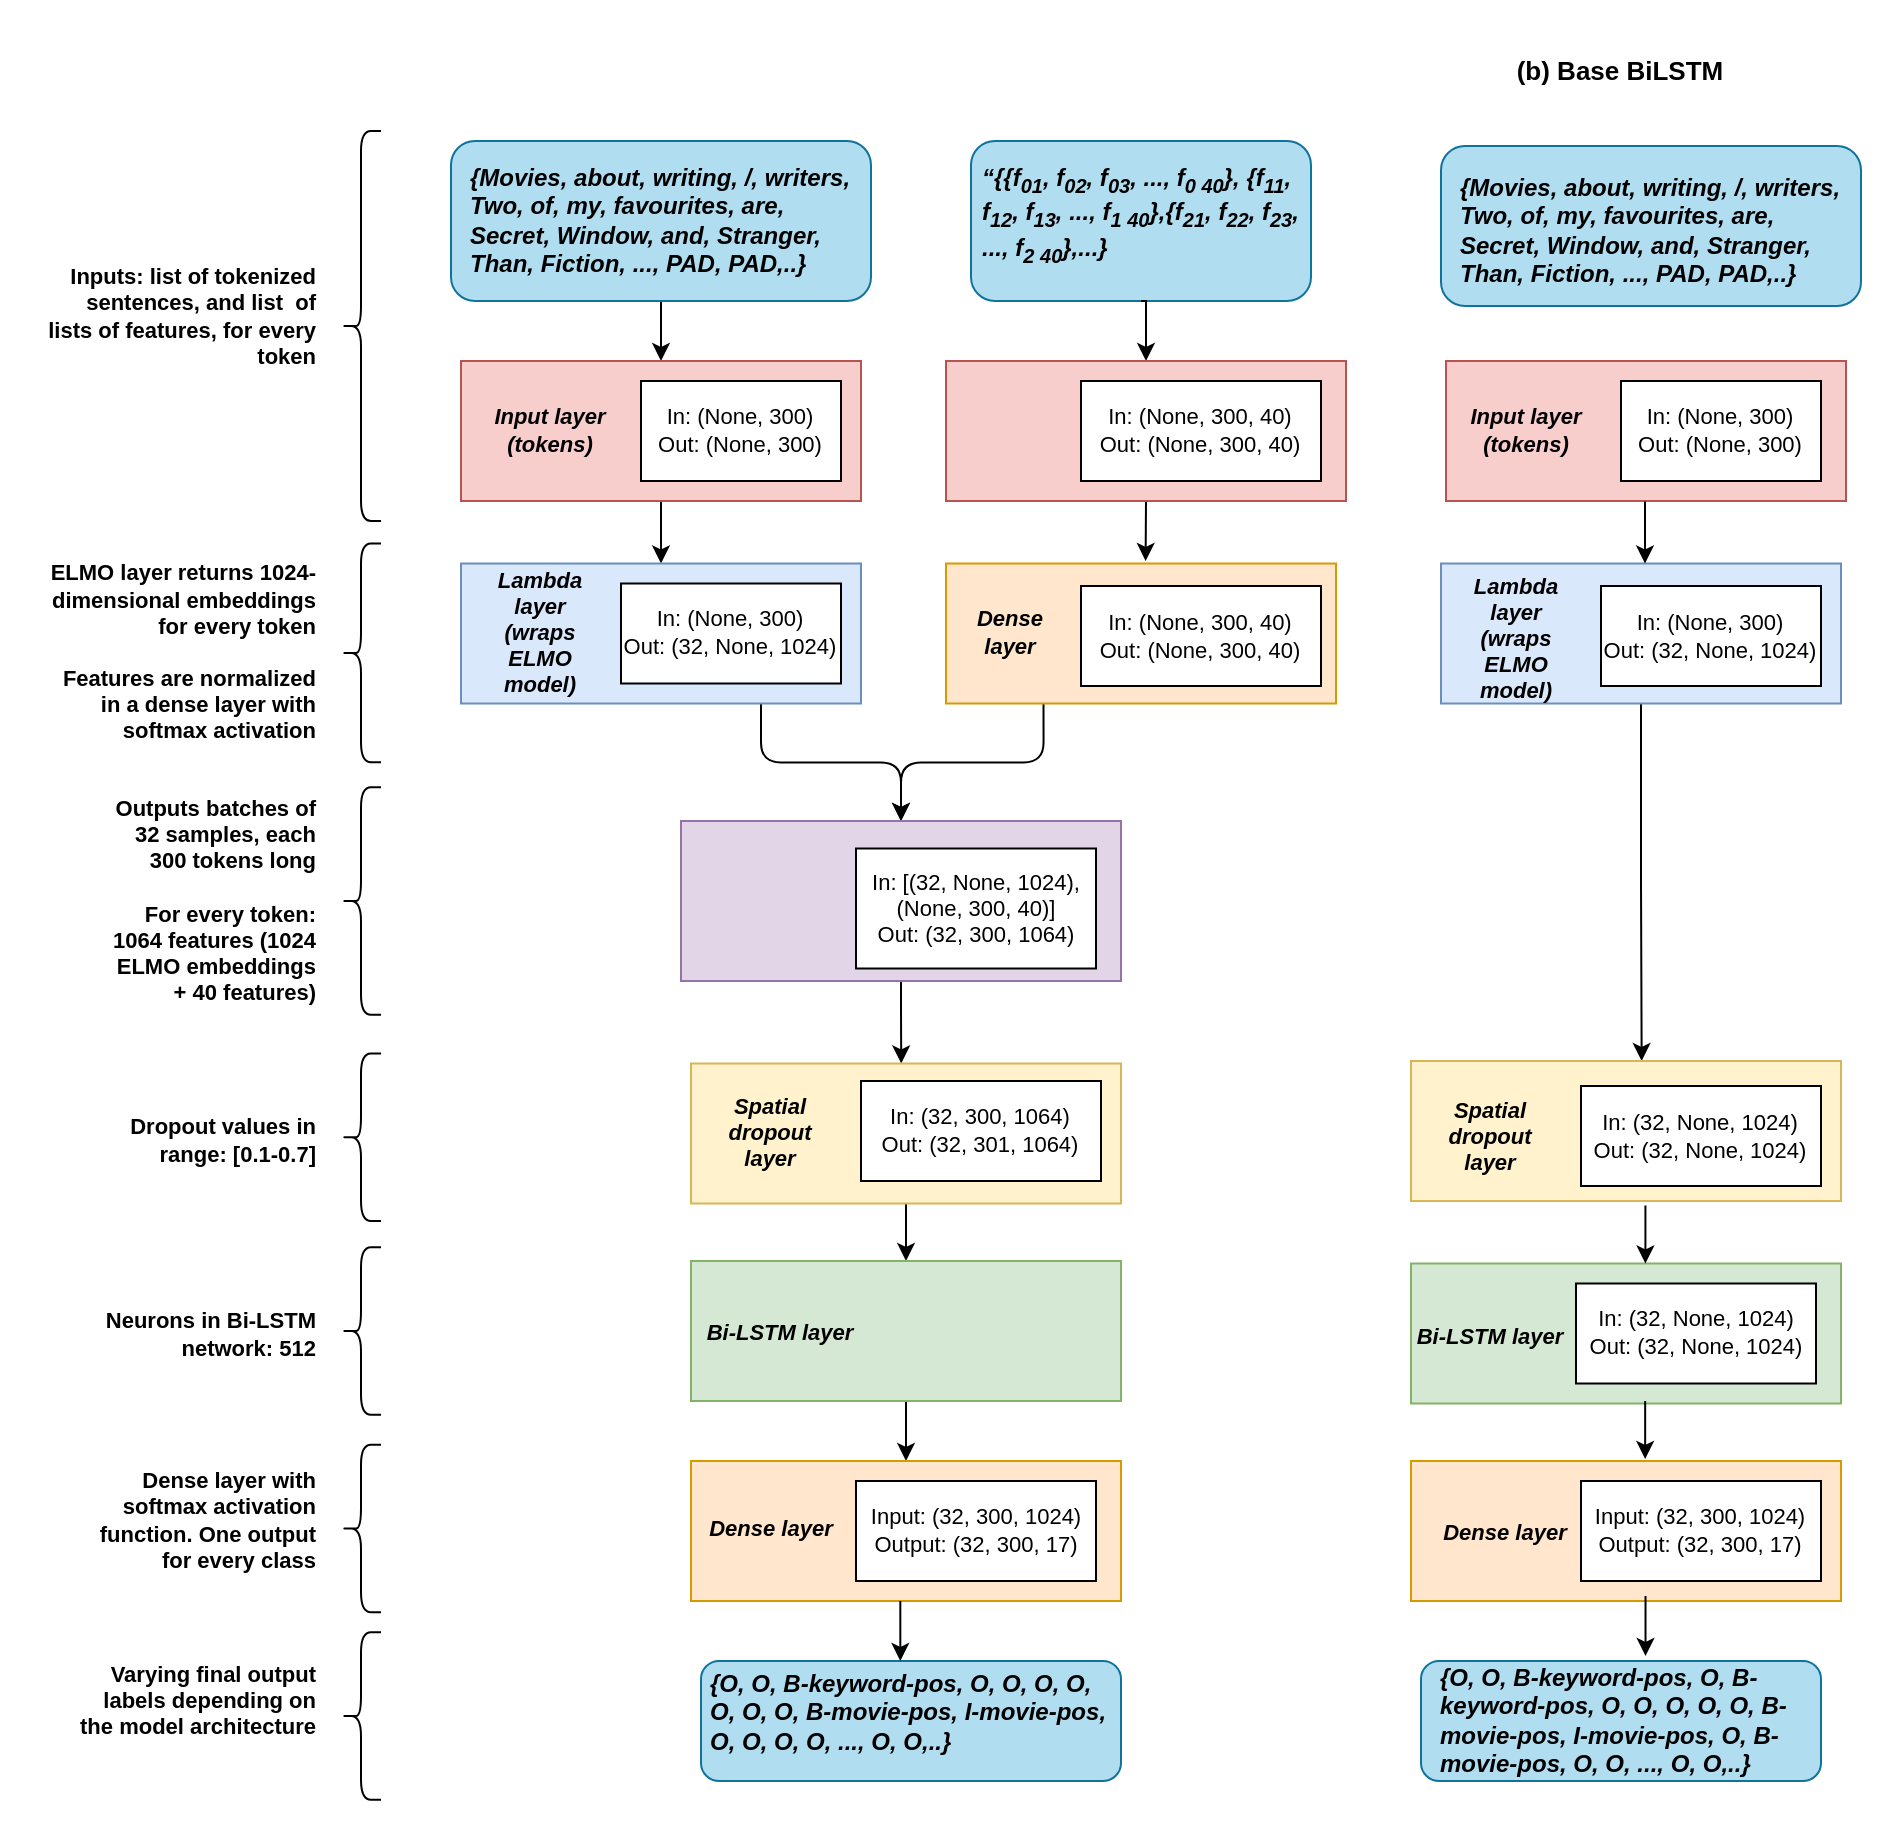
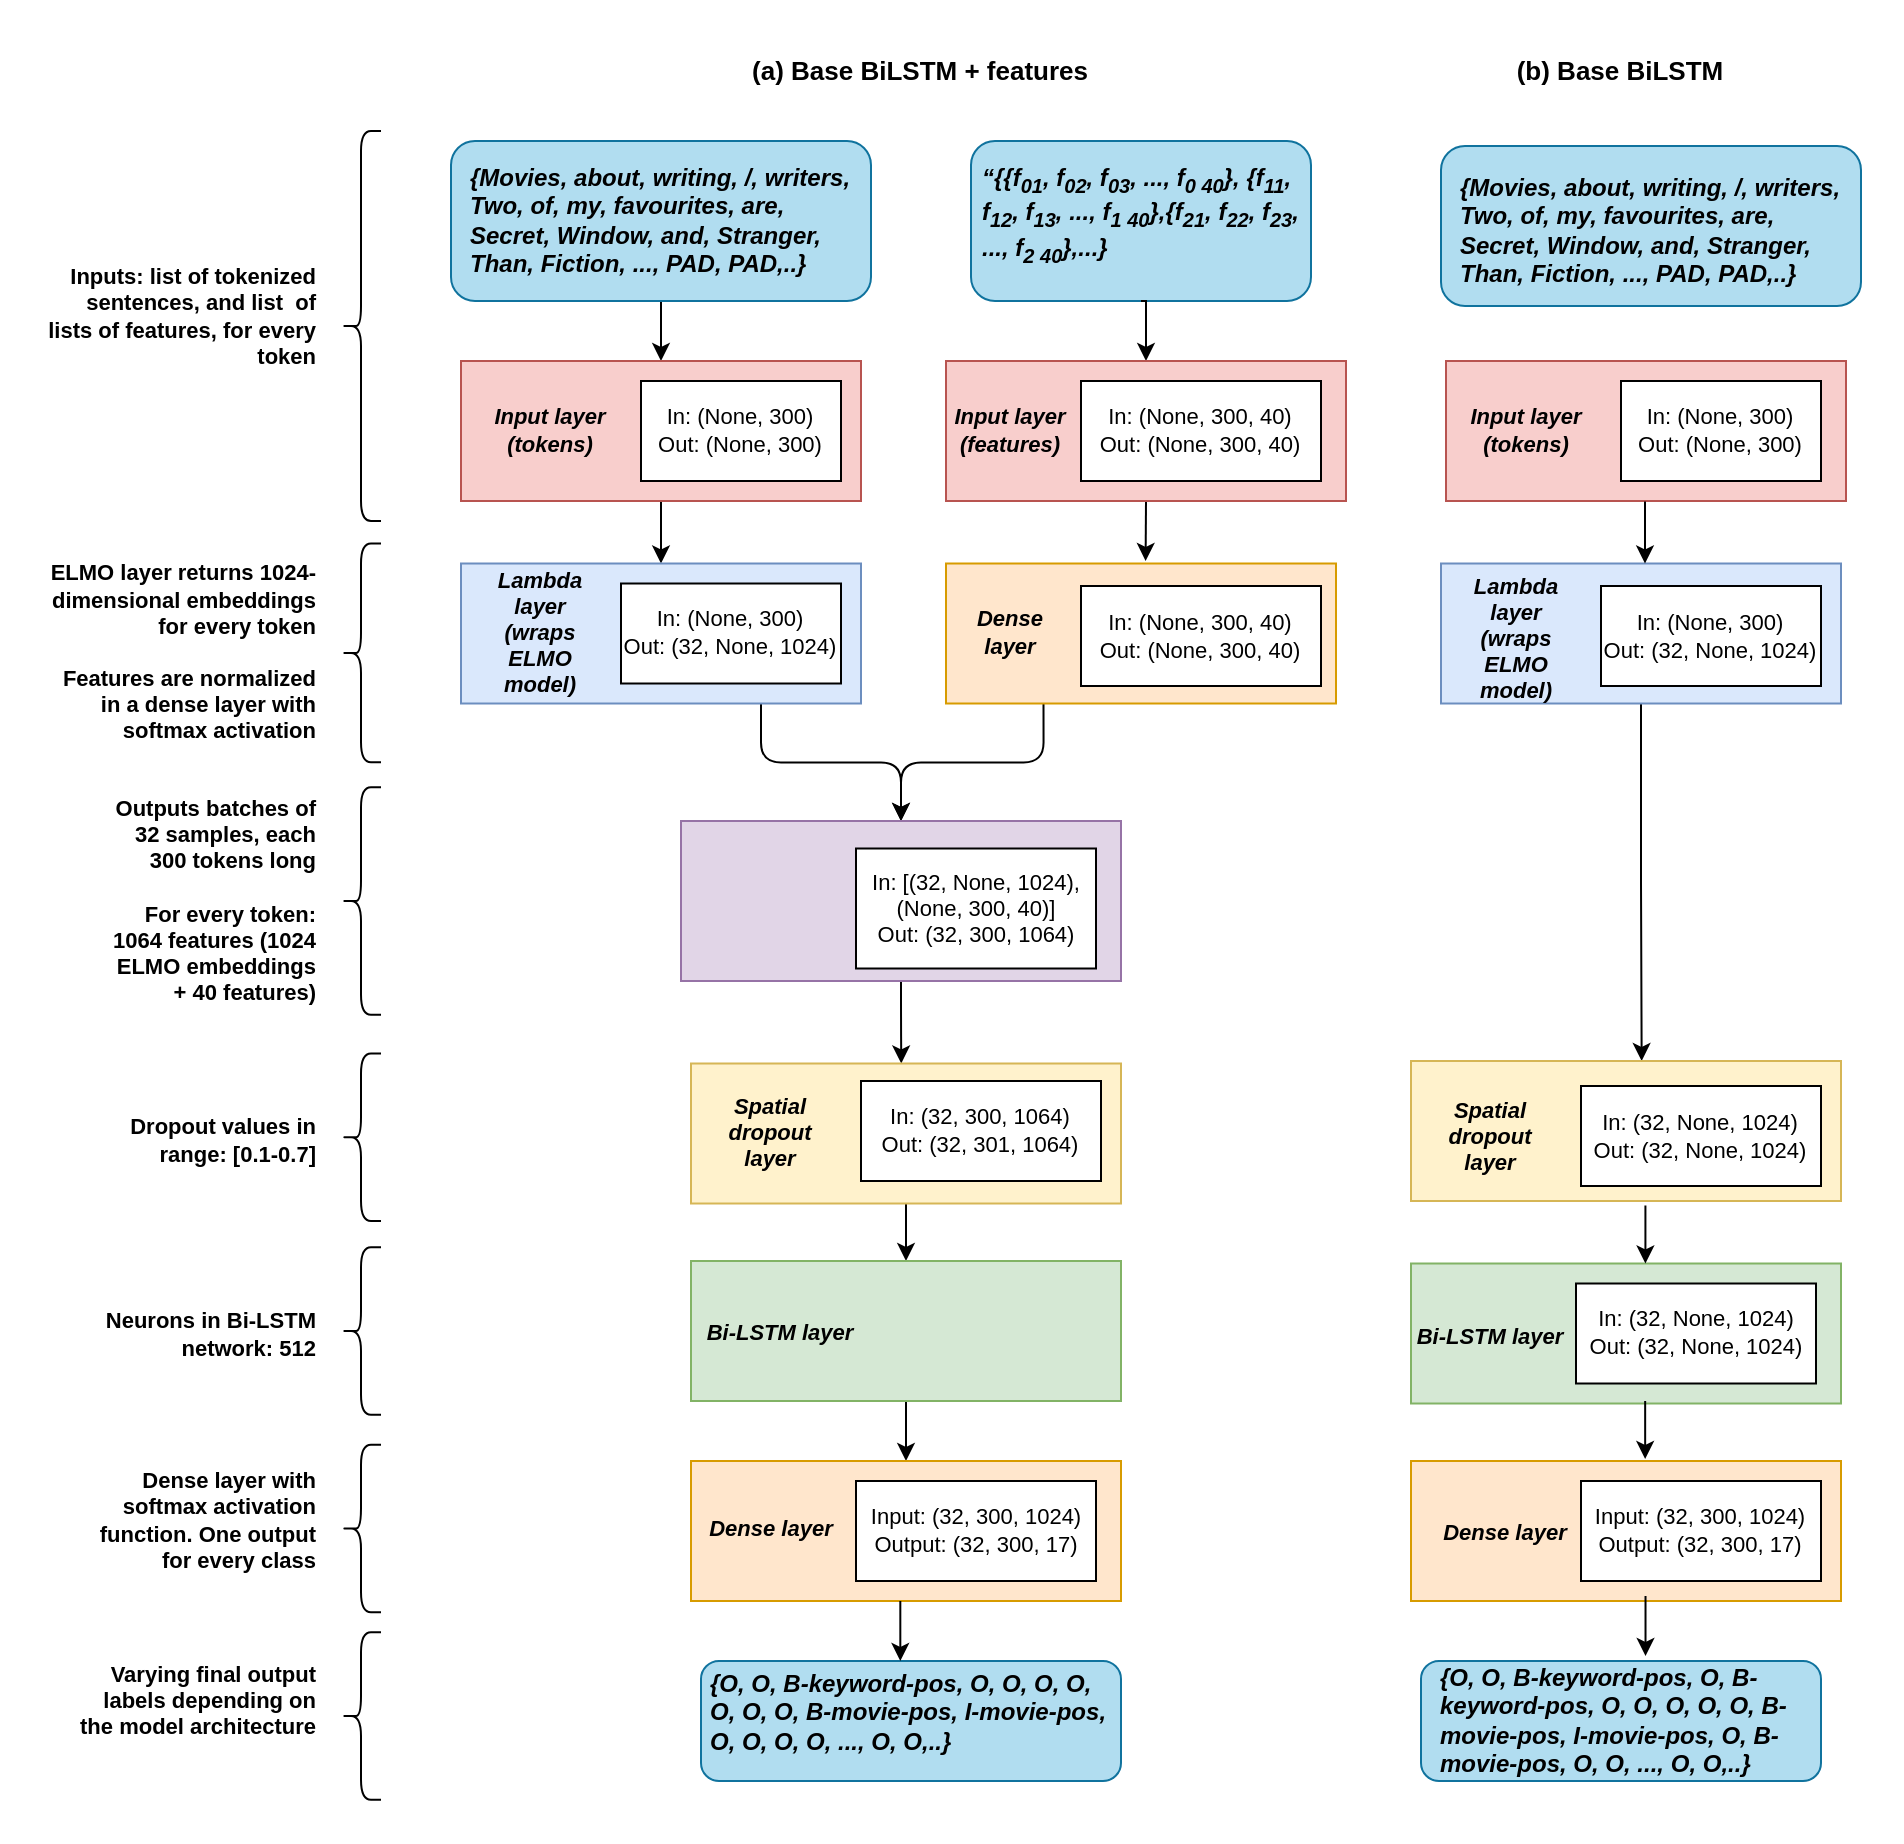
none -> (921, 71)
none -> (1011, 431)
